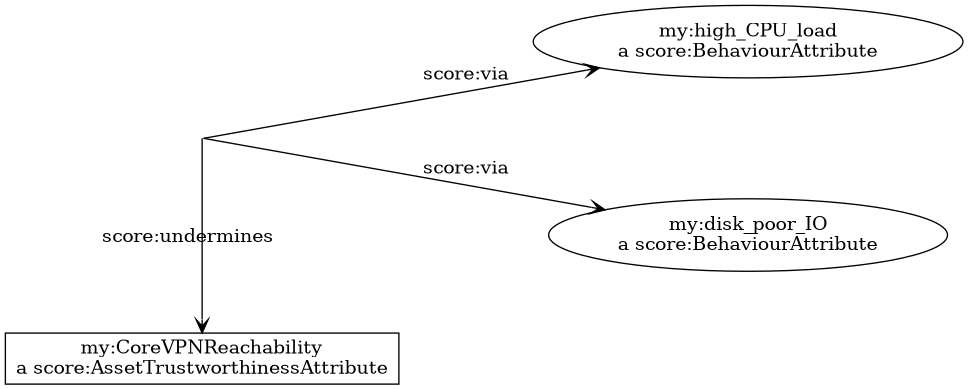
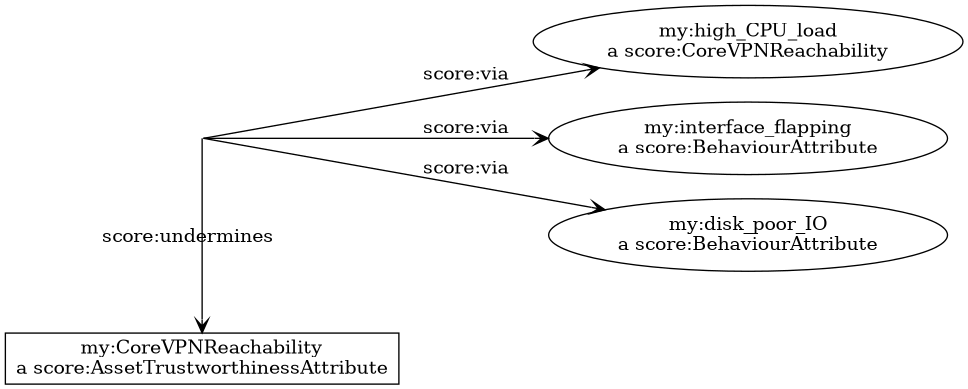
(748, 42) -> (748, 42)
none -> (748, 138)
